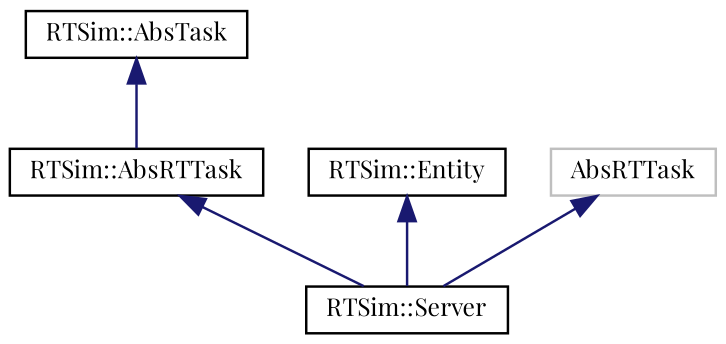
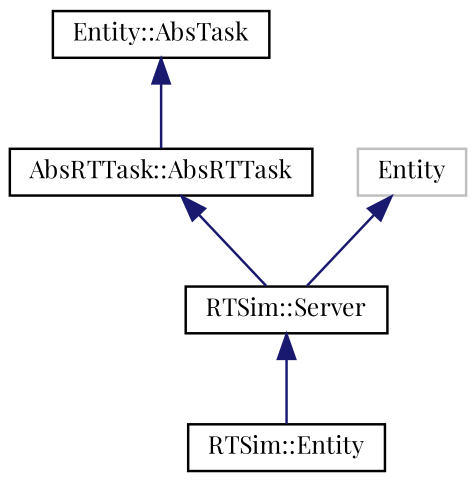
(137, 34) -> (161, 34)
(137, 172) -> (161, 172)
(633, 172) -> (412, 172)
(407, 254) -> (287, 392)
